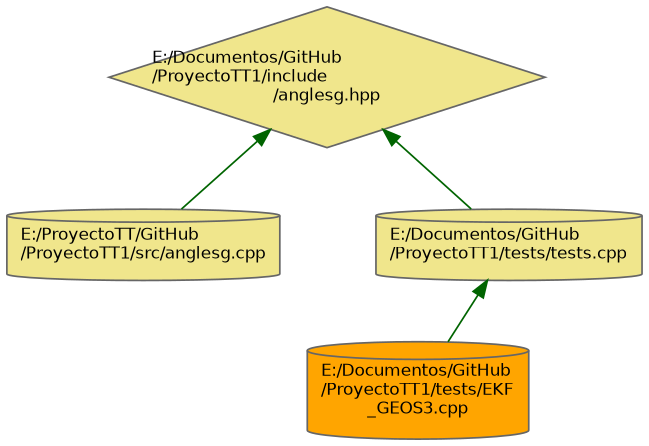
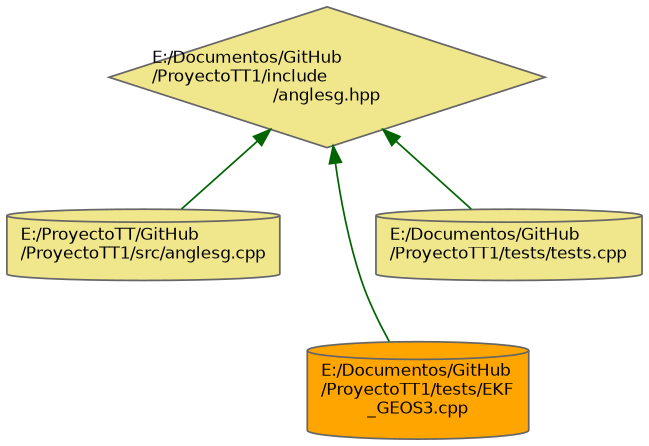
(463, 318) -> (354, 255)
